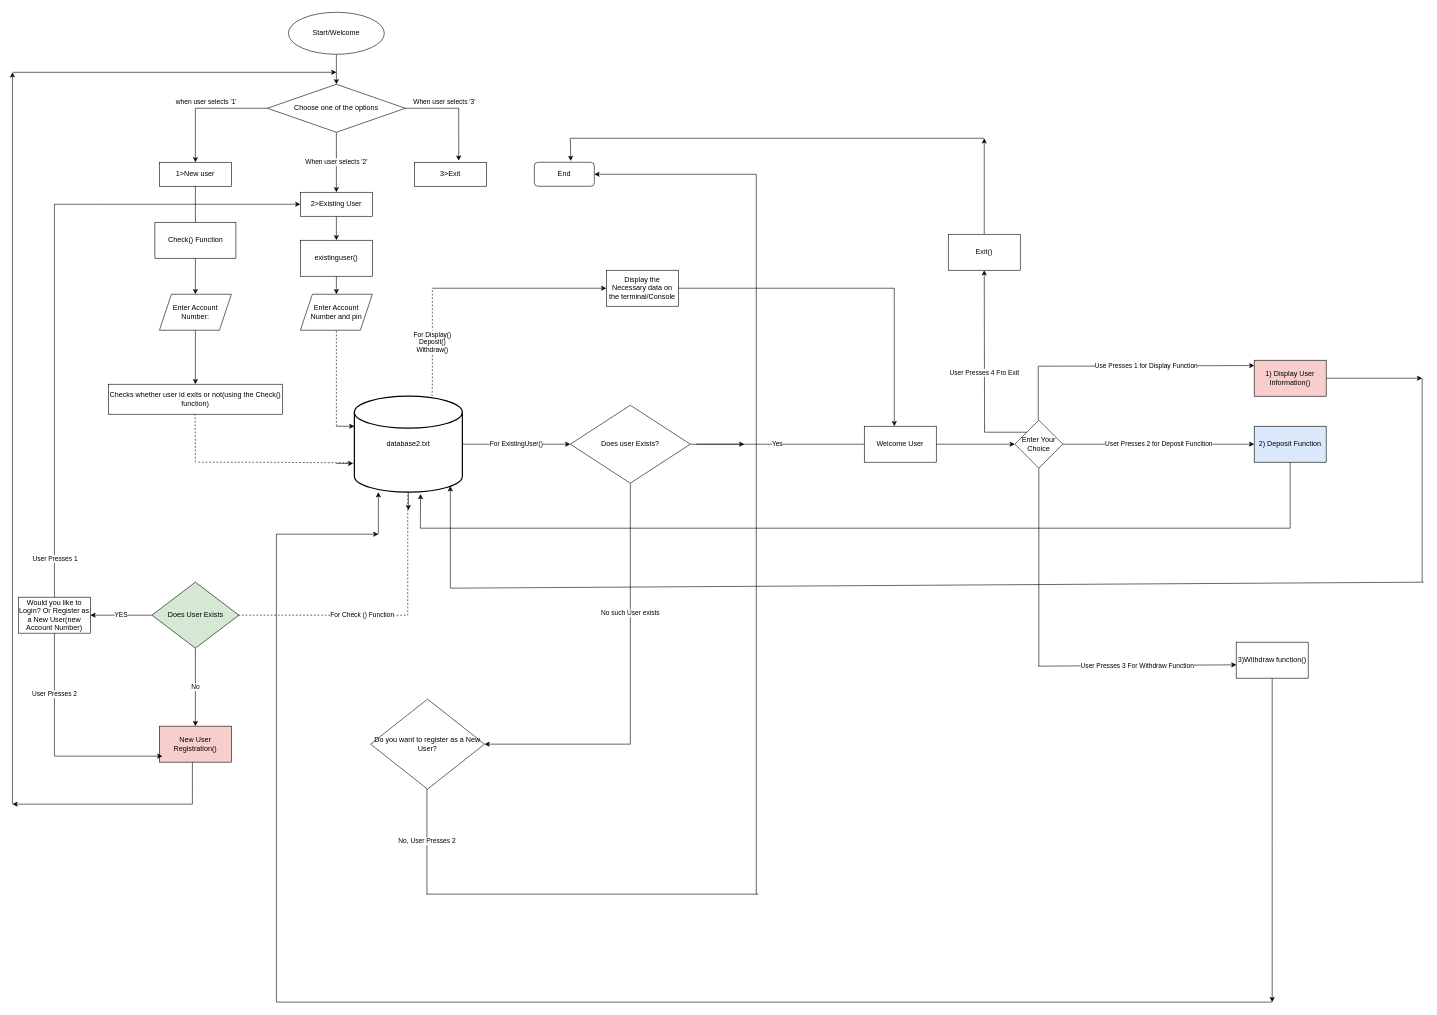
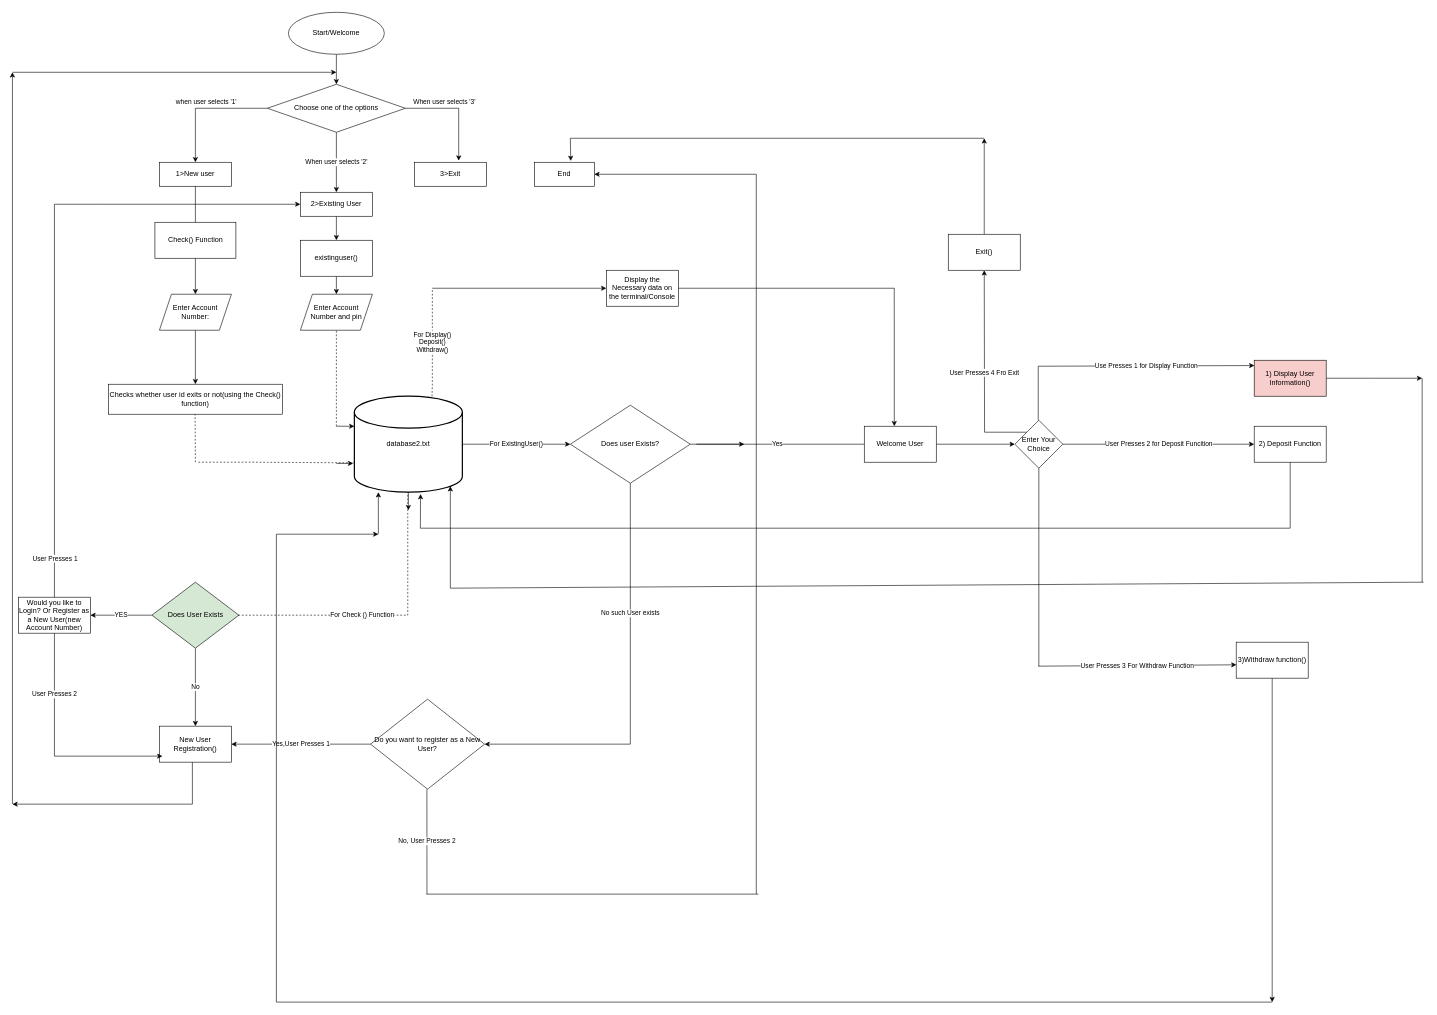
(564, 174) -> (564, 174)
(1290, 444) -> (1290, 444)
(195, 744) -> (195, 744)
none -> (301, 744)
